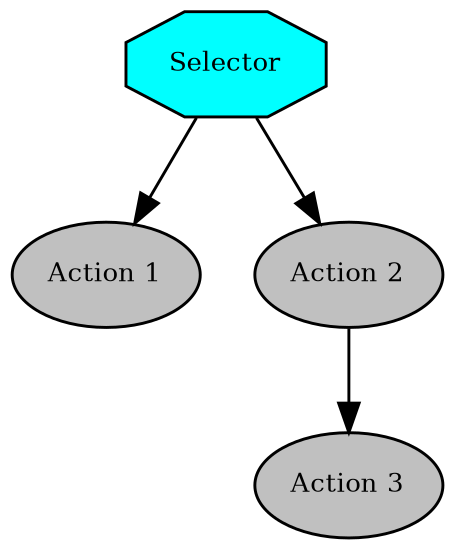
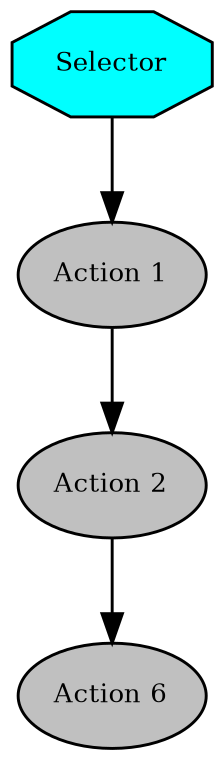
(280, 158) -> (112, 366)
(349, 485) -> (112, 696)
